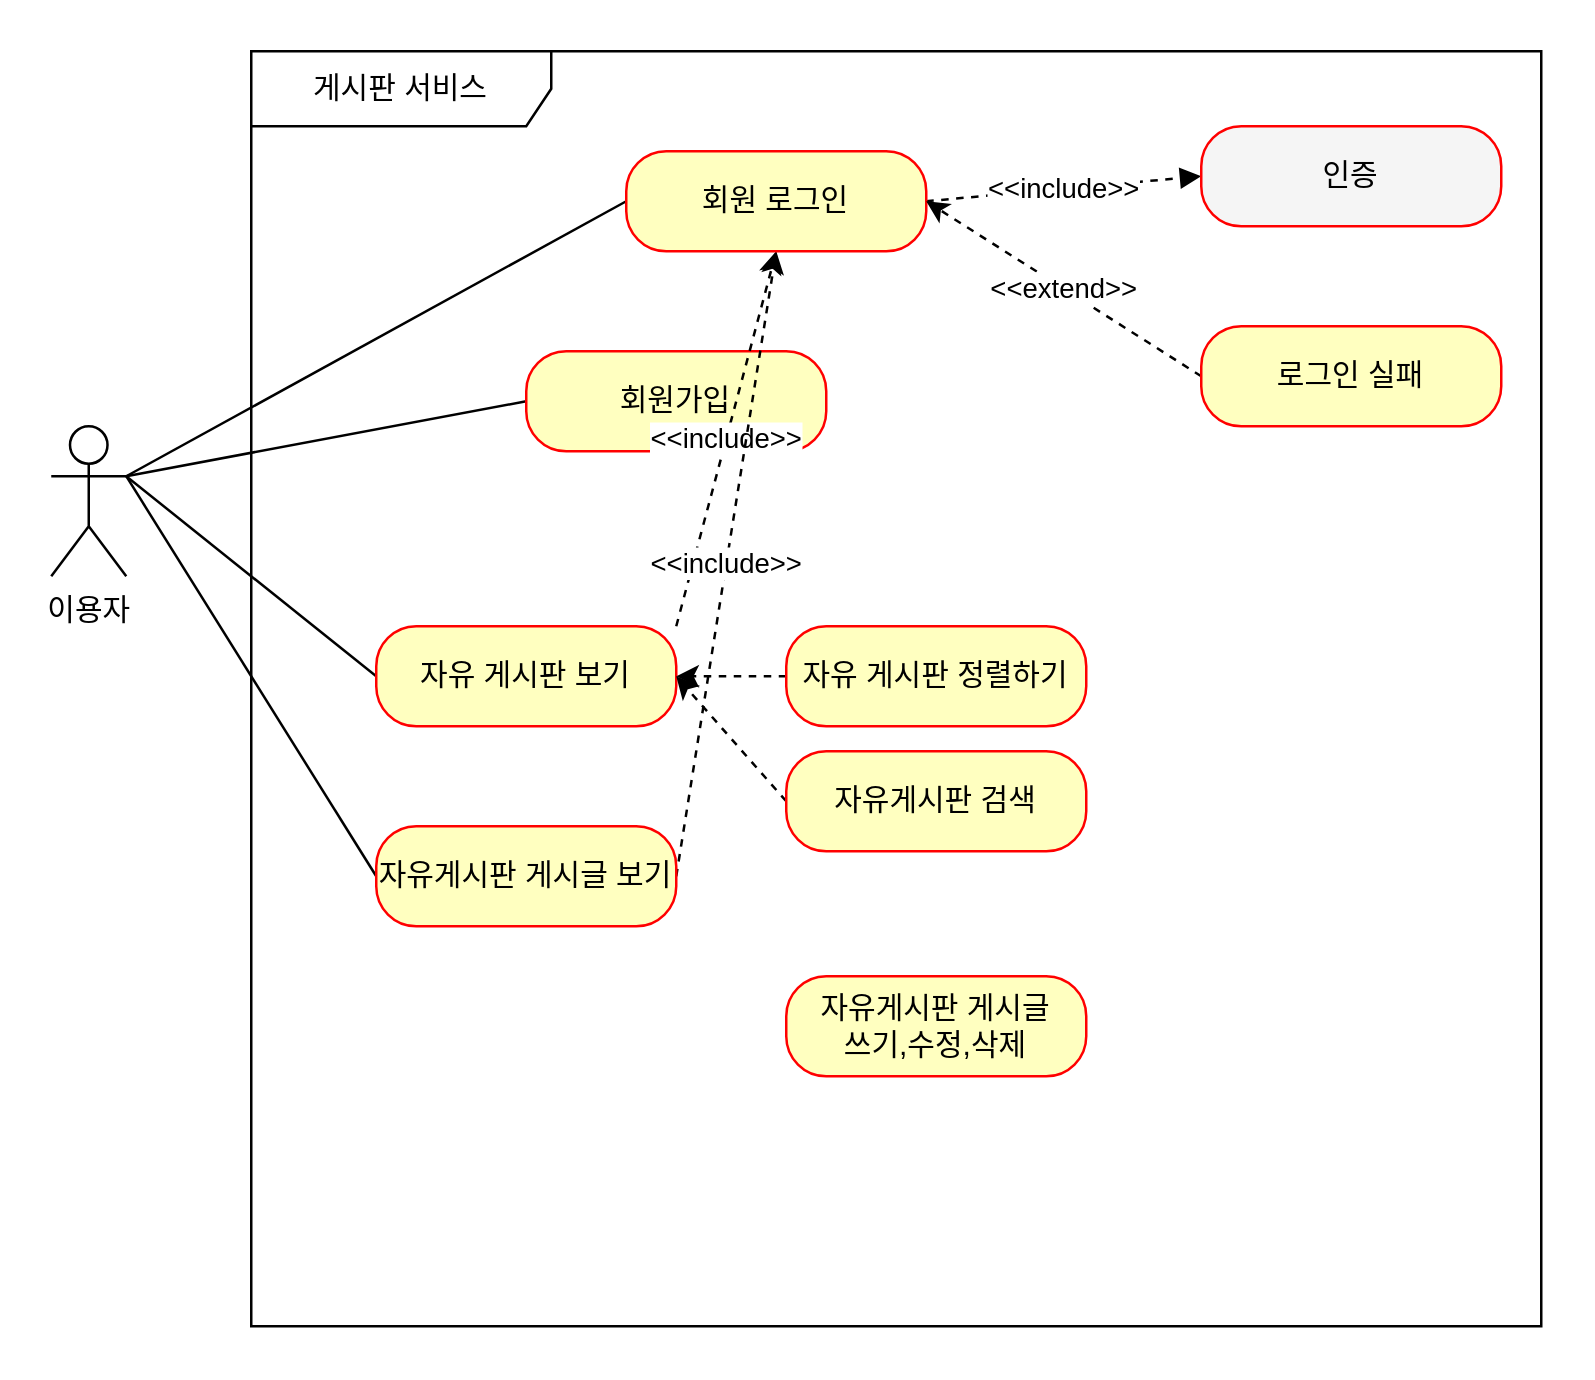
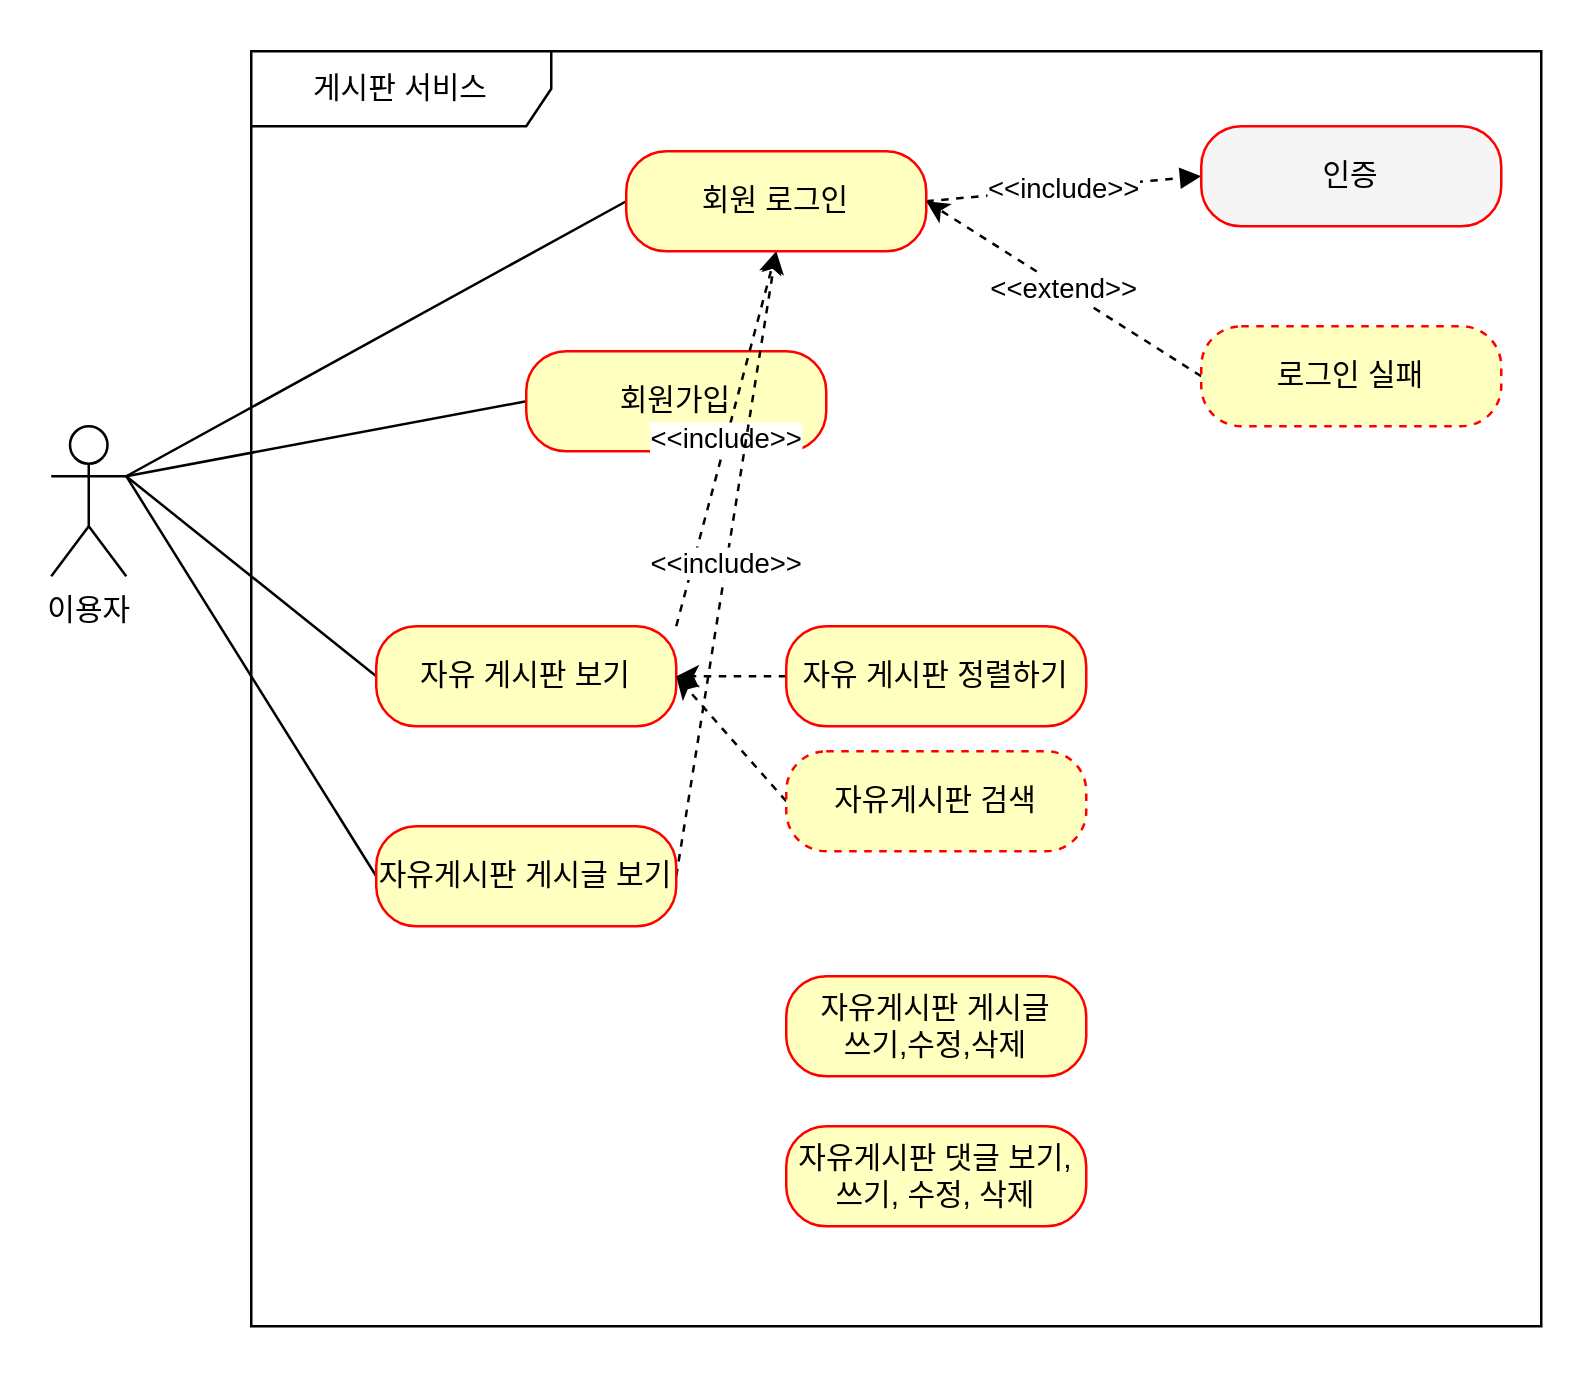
(1351, 376) -> (1351, 376)
(936, 801) -> (936, 801)
none -> (936, 1176)
